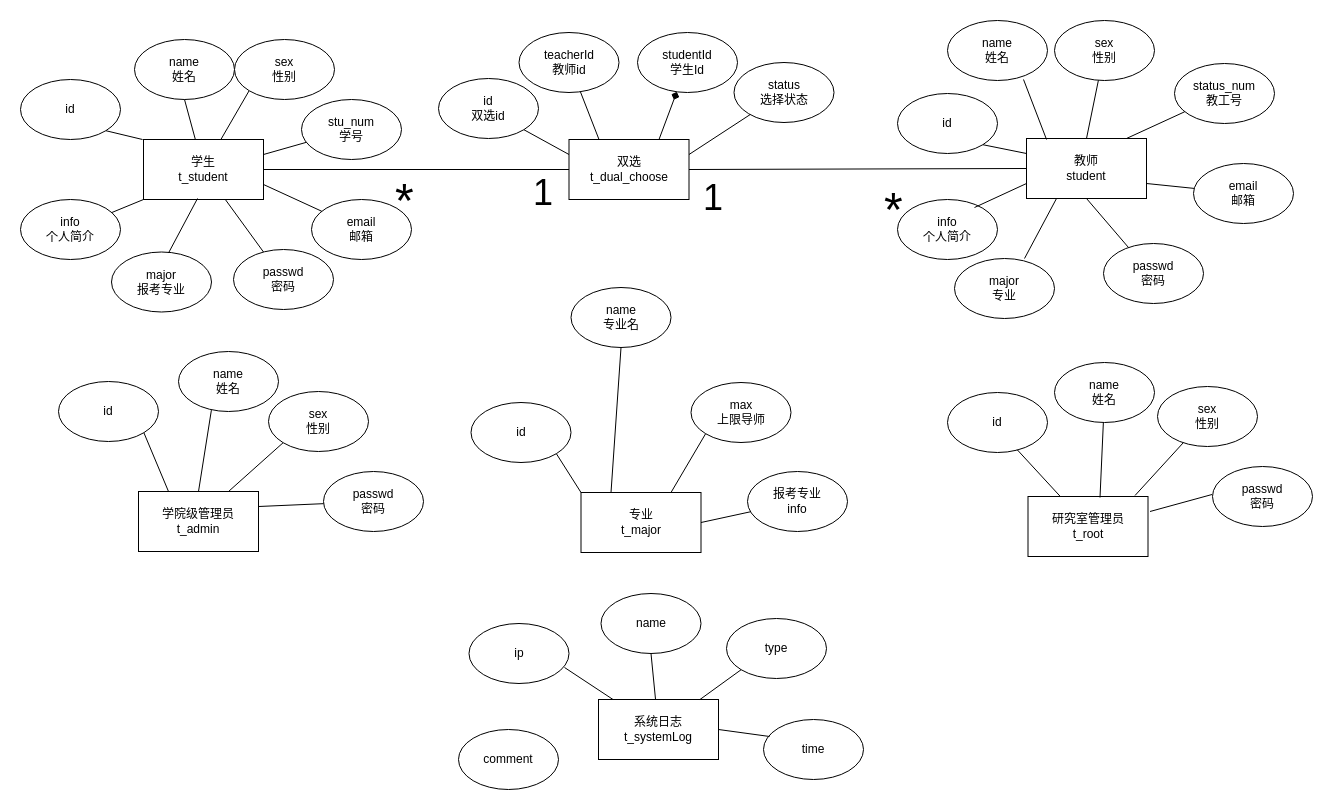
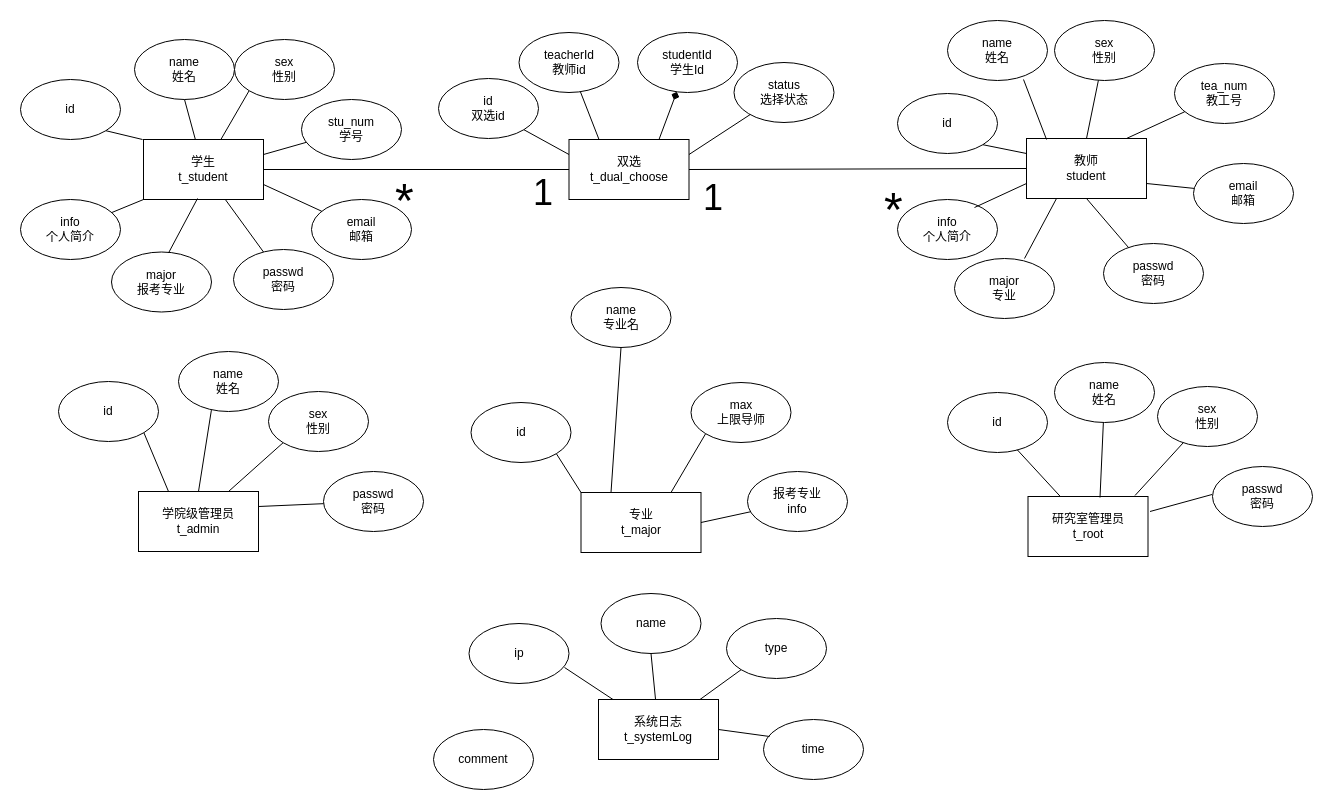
(1225, 94) -> (1225, 94)
(509, 760) -> (484, 760)
